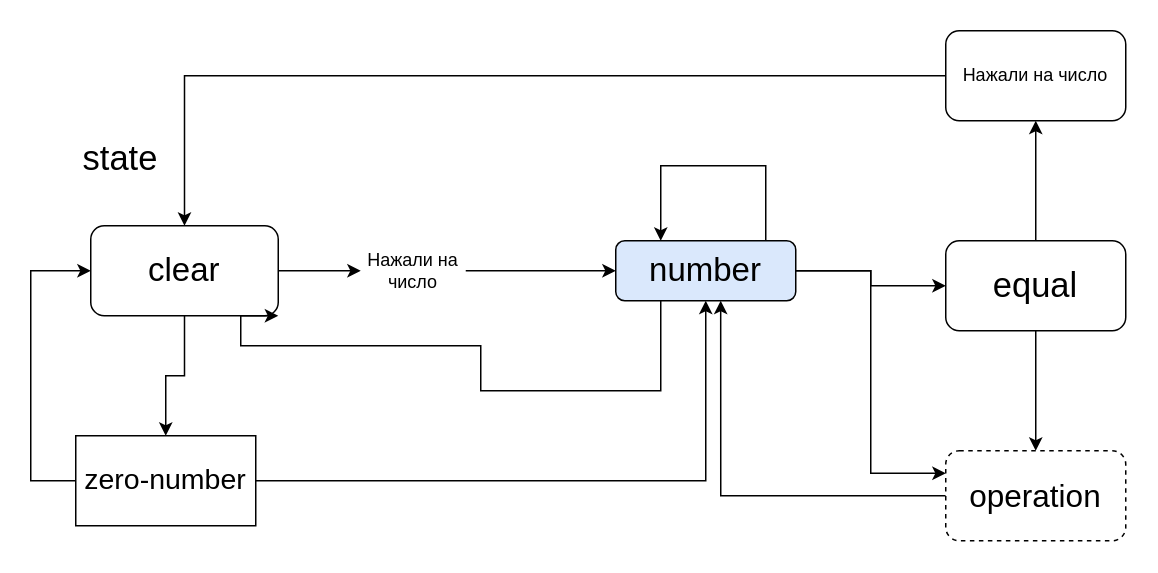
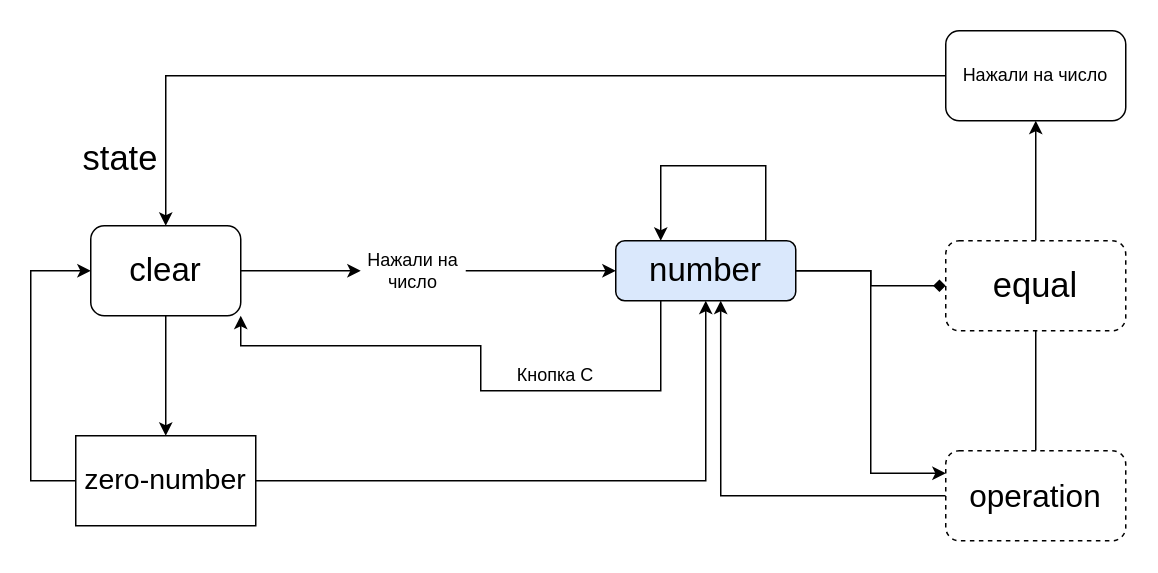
(185, 271) -> (166, 271)
(934, 286) -> (933, 286)
(1036, 286) -> (1036, 286)
none -> (556, 376)
(1036, 439) -> (1036, 443)
